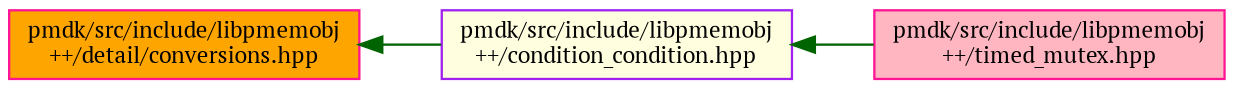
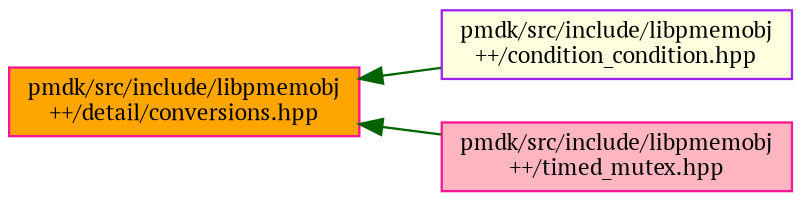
(845, 45) -> (412, 131)
